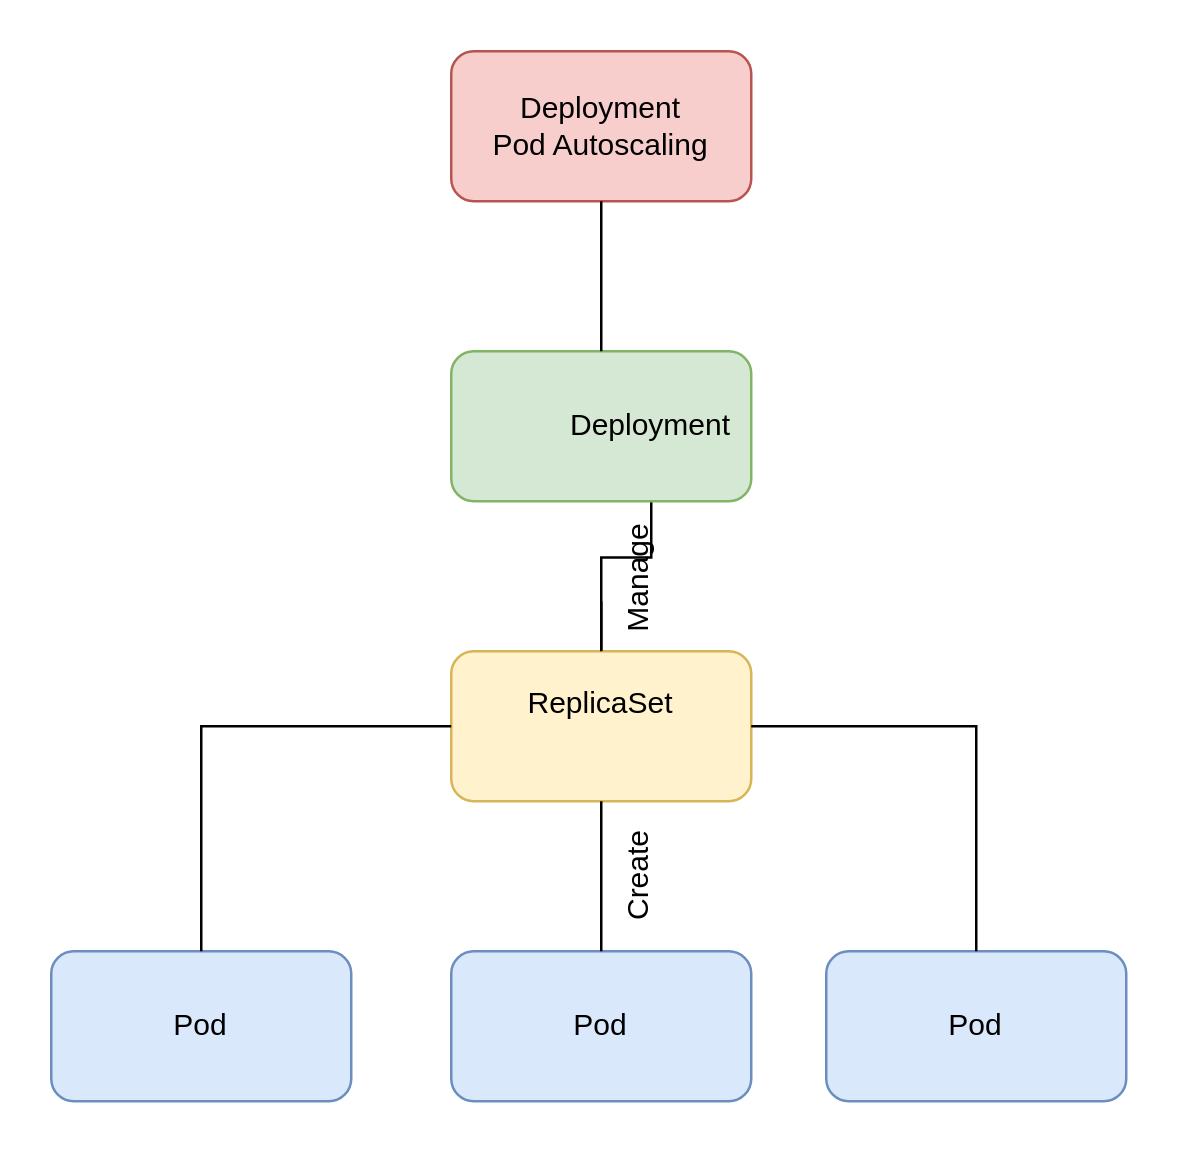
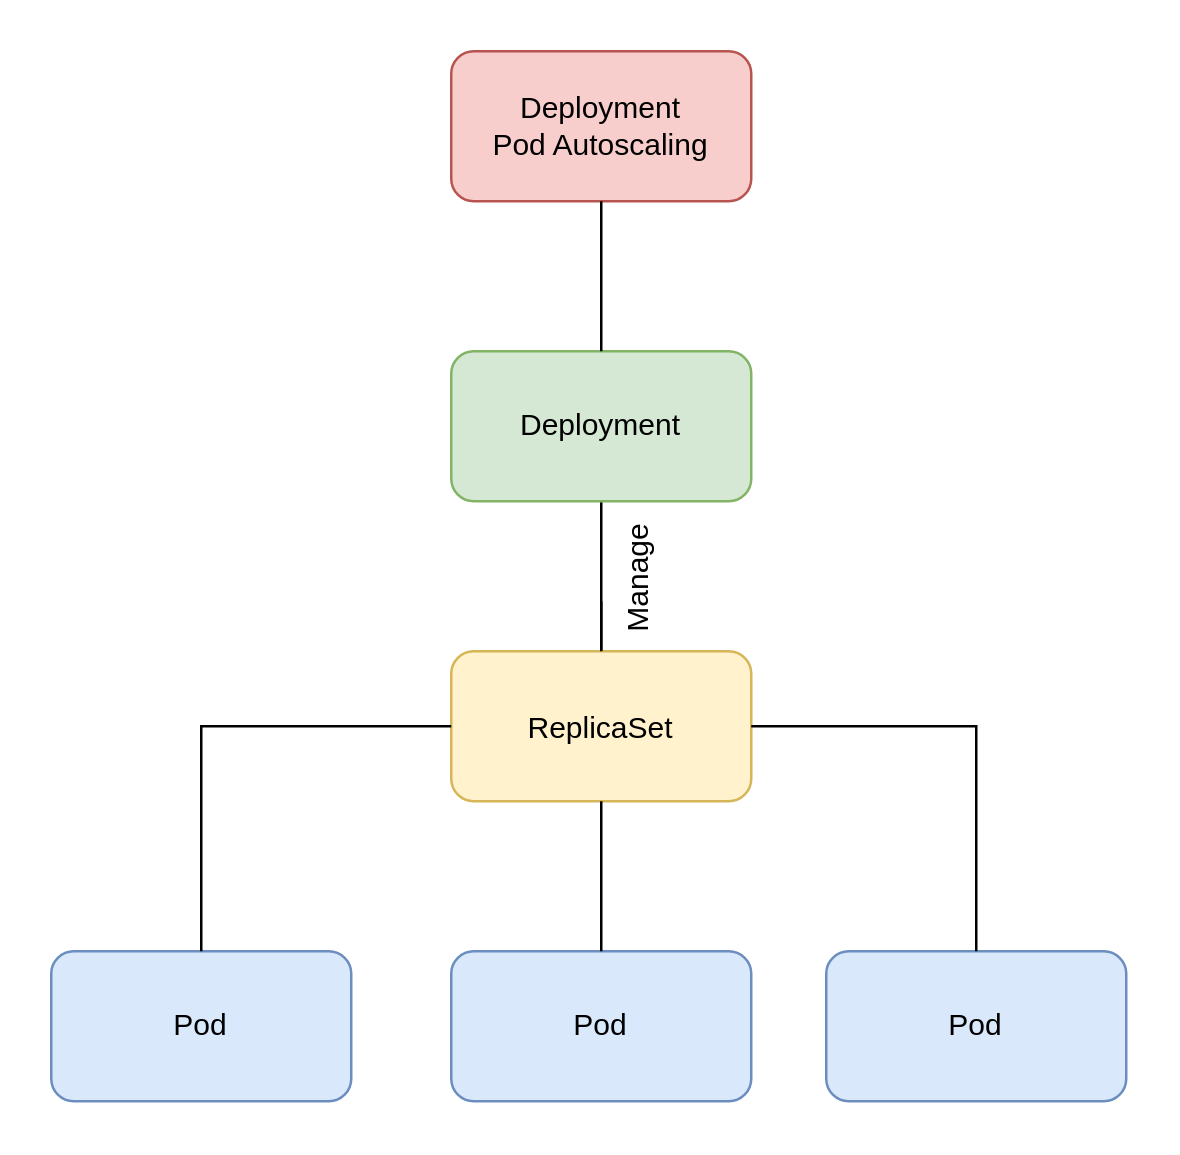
(651, 426) -> (601, 426)
(601, 722) -> (601, 747)
(639, 876) -> none
